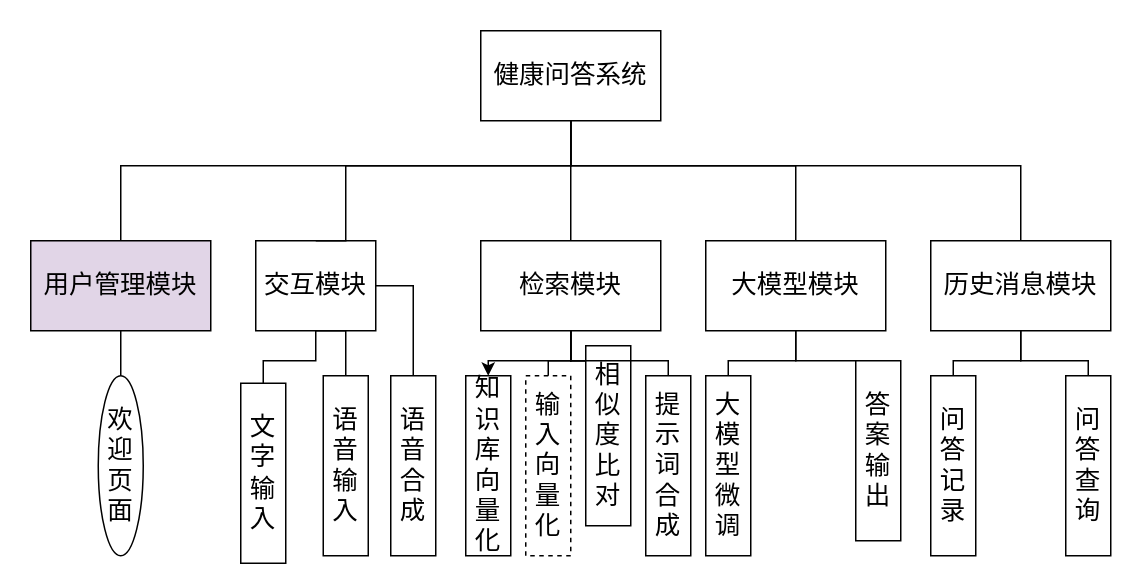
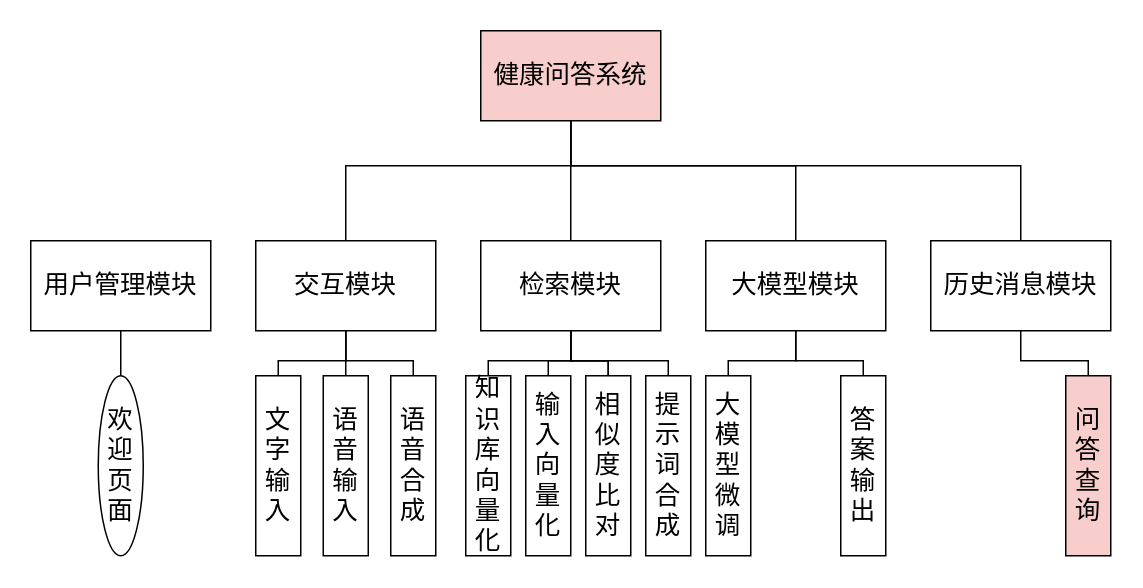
(571, 76) -> (571, 76)
(194, 166) -> none
(121, 286) -> (121, 286)
(316, 286) -> (346, 286)
(490, 361) -> (488, 363)
(978, 361) -> none
(608, 436) -> (608, 466)
(878, 451) -> (863, 466)
(548, 466) -> (548, 466)
(953, 466) -> none
(1088, 466) -> (1088, 466)
(263, 473) -> (278, 466)
